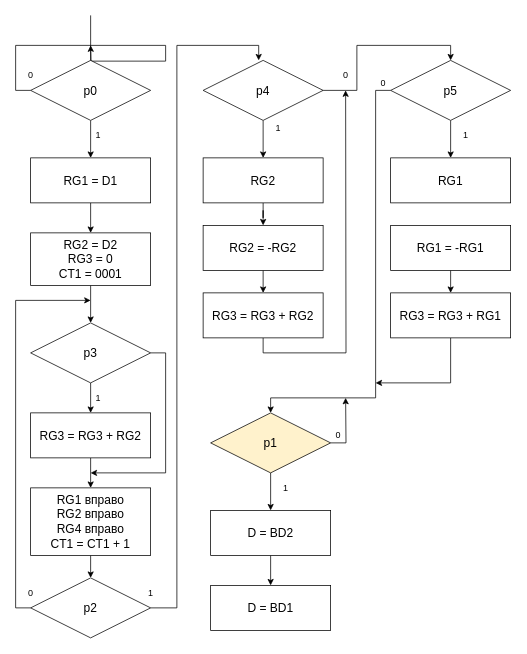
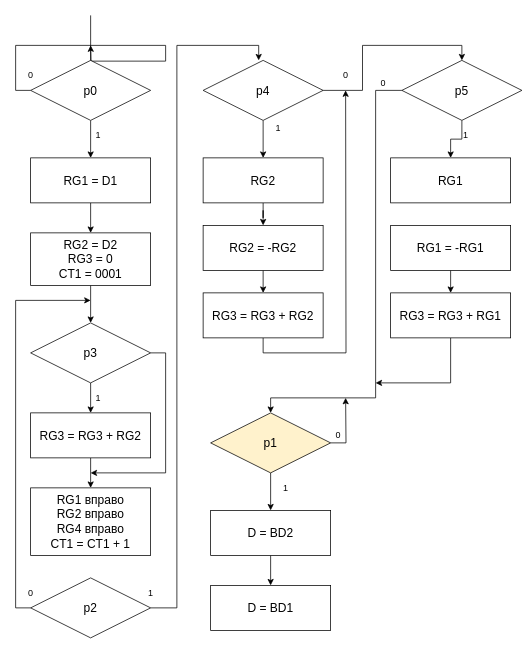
(450, 90) -> (462, 90)
(90, 564) -> none
